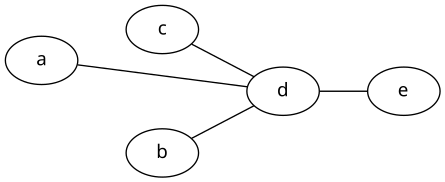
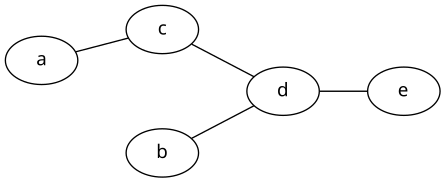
(163, 76) -> (102, 45)
